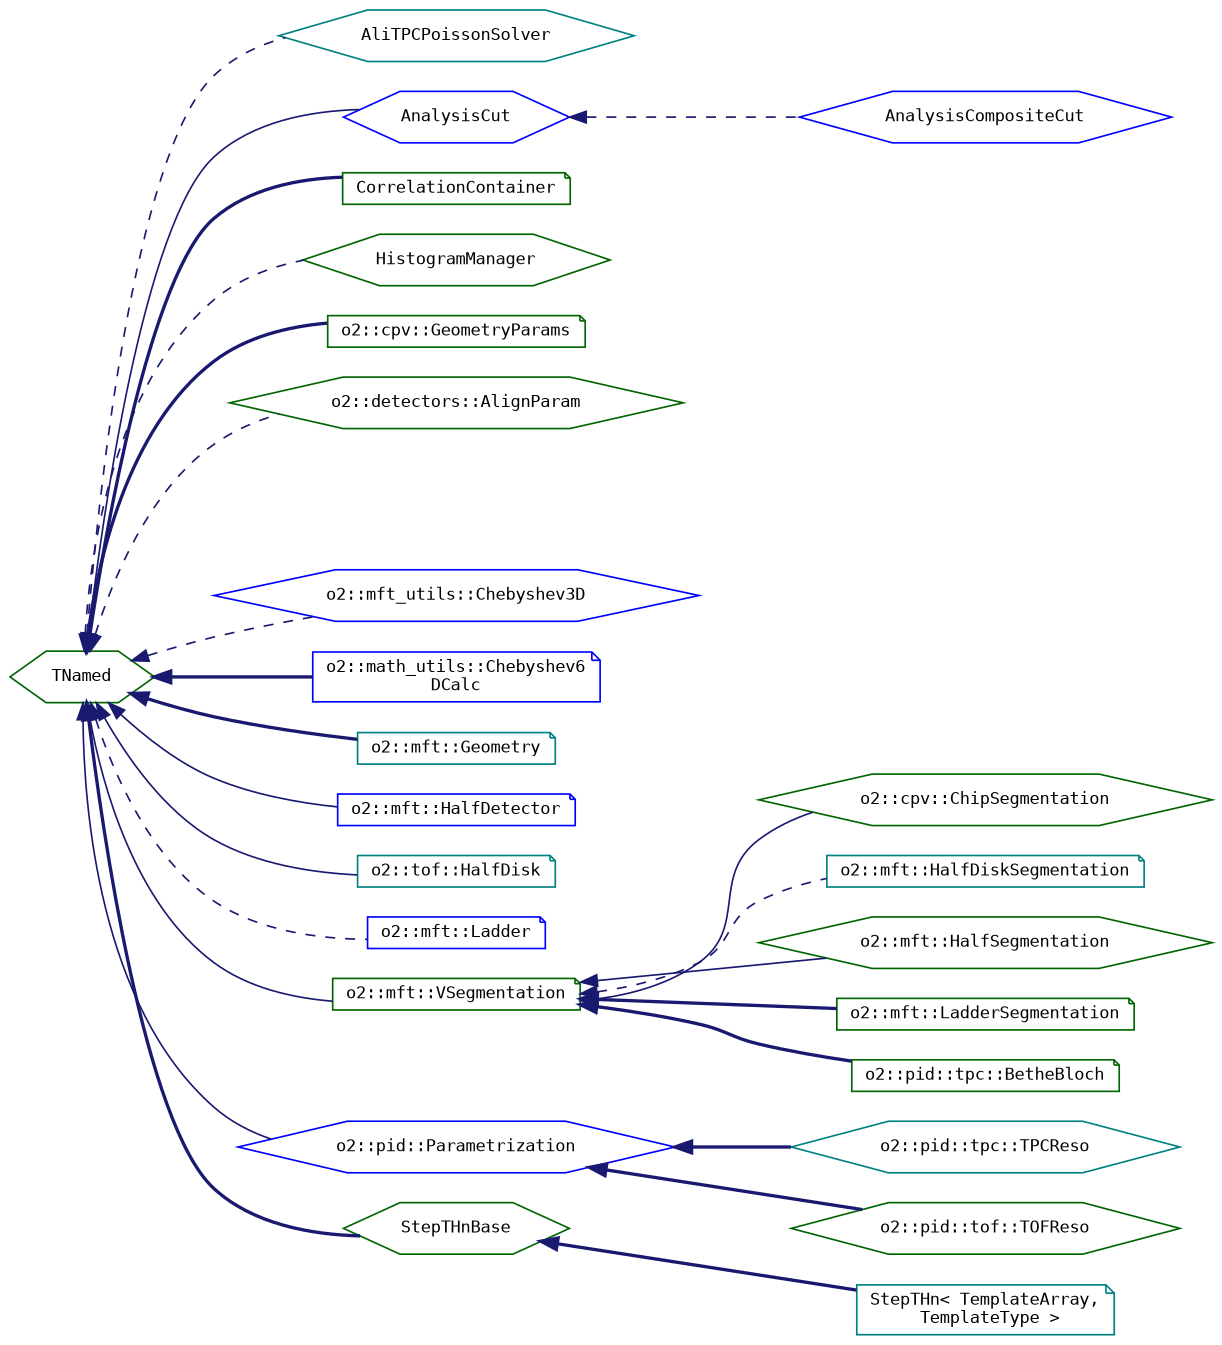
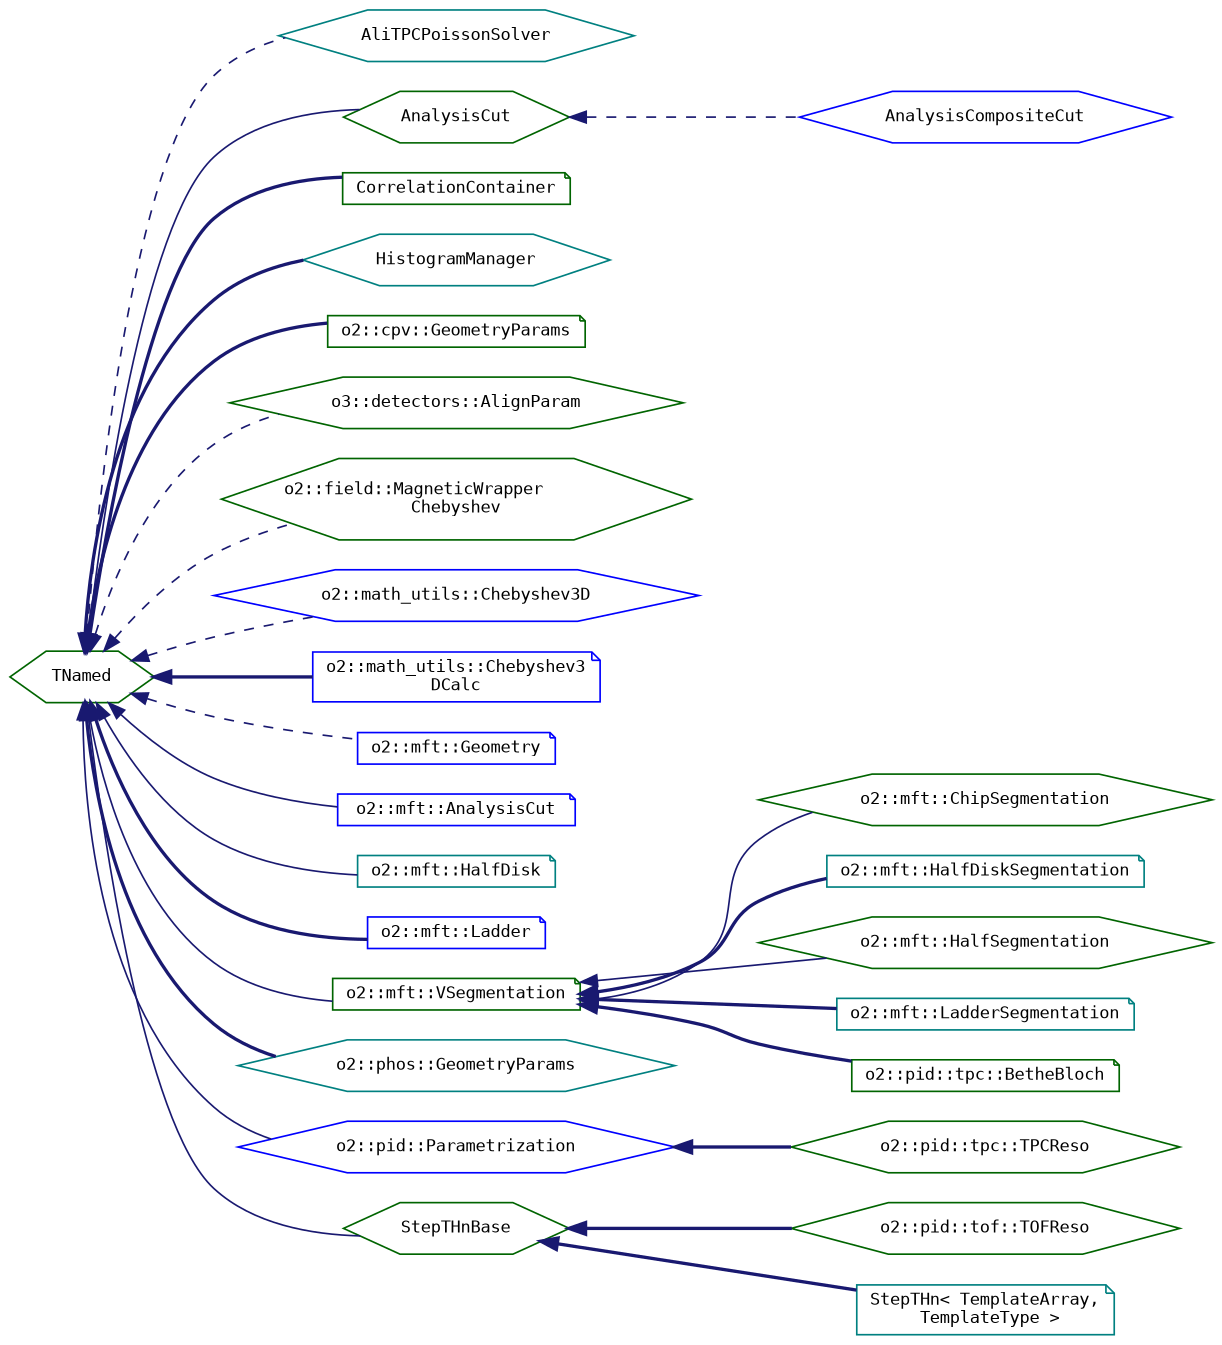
(456, 117) -> (456, 117)
(456, 260) -> (456, 260)
(158, 367) -> (158, 367)
(456, 403) -> (456, 403)
none -> (456, 499)
(456, 596) -> (456, 596)
(456, 677) -> (456, 677)
(251, 724) -> (251, 724)
(456, 748) -> (456, 748)
(986, 800) -> (986, 800)
(456, 810) -> (456, 810)
(456, 871) -> (456, 871)
(190, 882) -> (190, 882)
(738, 919) -> (738, 919)
(986, 1014) -> (986, 1014)
(146, 1038) -> (146, 1038)
none -> (456, 1066)
(986, 1147) -> (986, 1147)
(734, 1190) -> (689, 1228)
